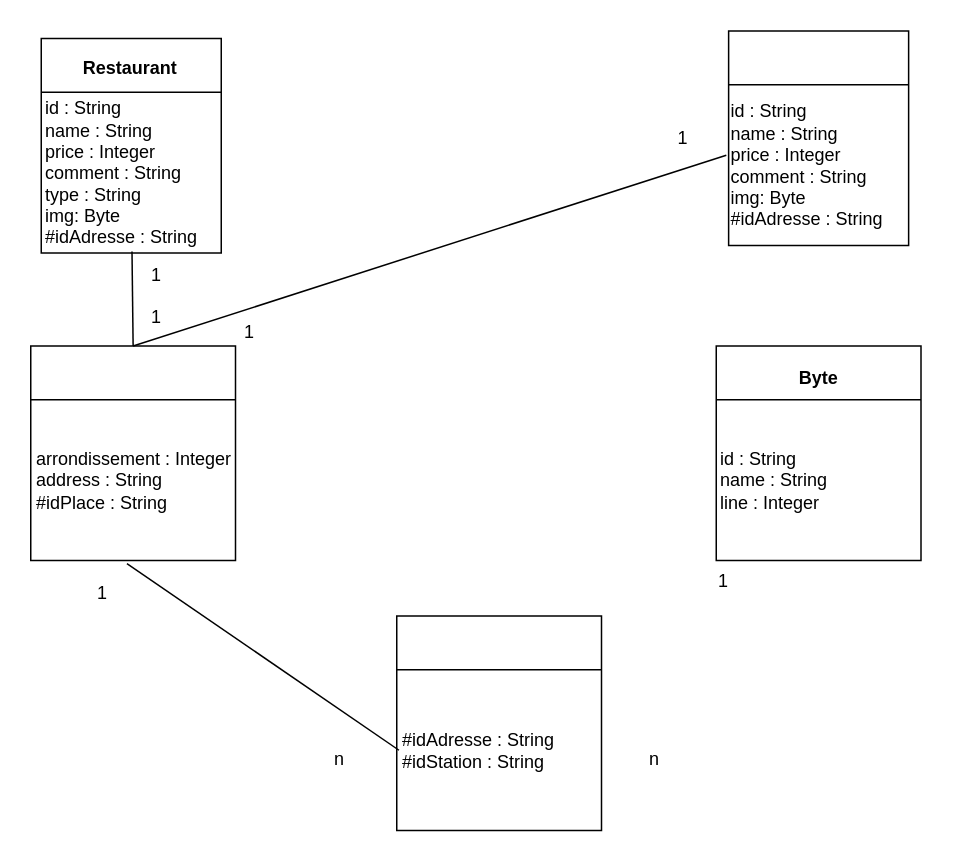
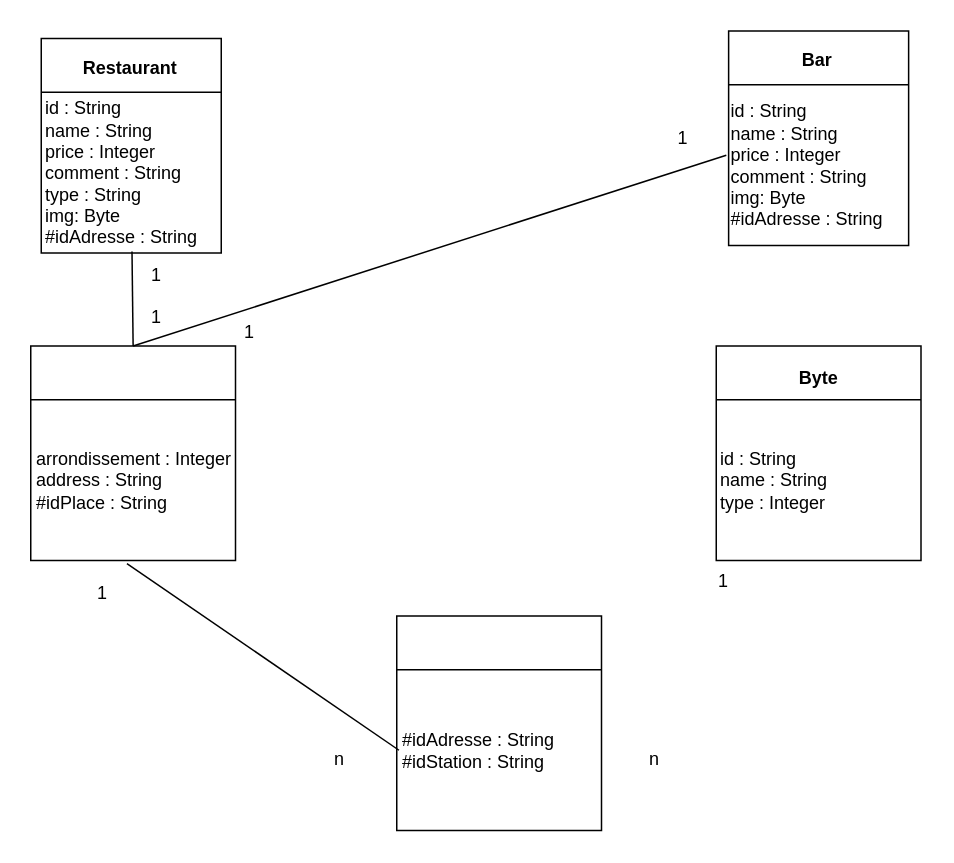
none -> (818, 60)
(780, 481) -> (784, 481)
